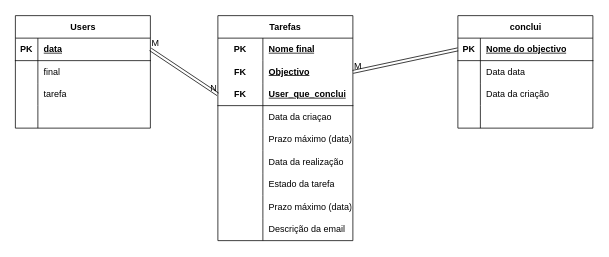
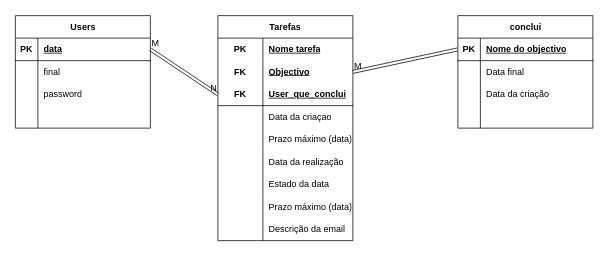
(291, 49) -> (295, 49)
(508, 72) -> (508, 72)
(59, 94) -> (64, 94)
(307, 184) -> (302, 184)
